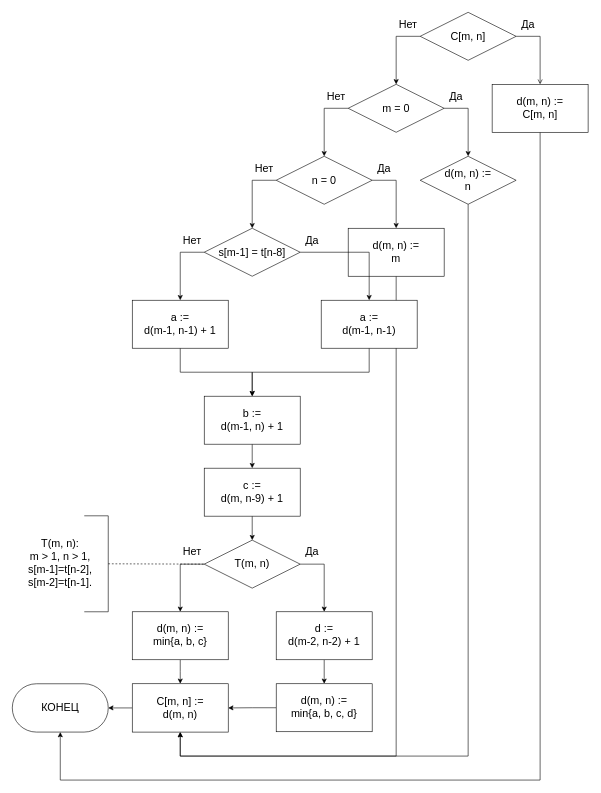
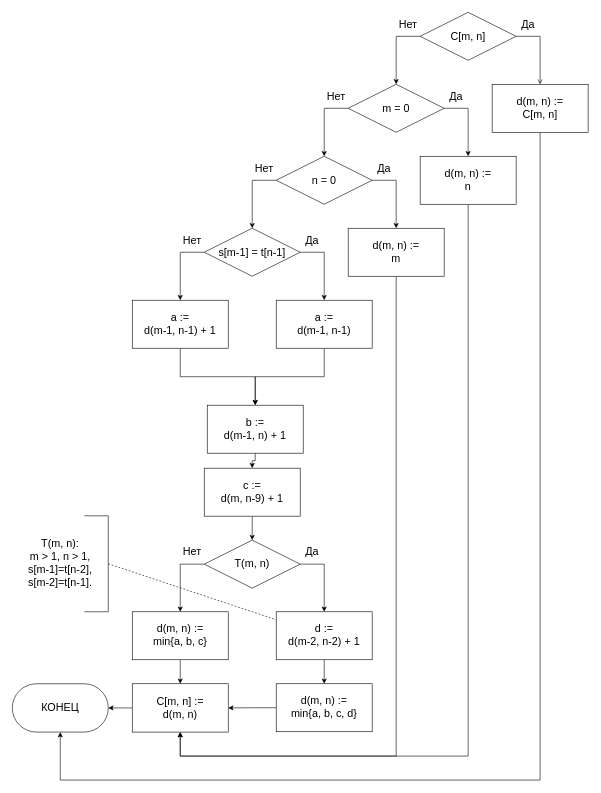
(468, 180) -> (468, 180)
(252, 252) -> (252, 252)
(369, 324) -> (324, 324)
(252, 420) -> (255, 429)
(144, 564) -> (193, 592)
